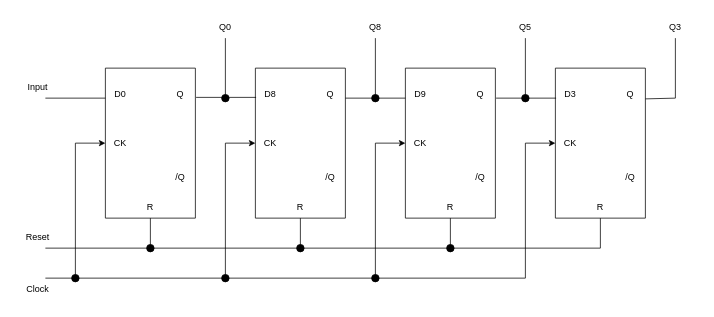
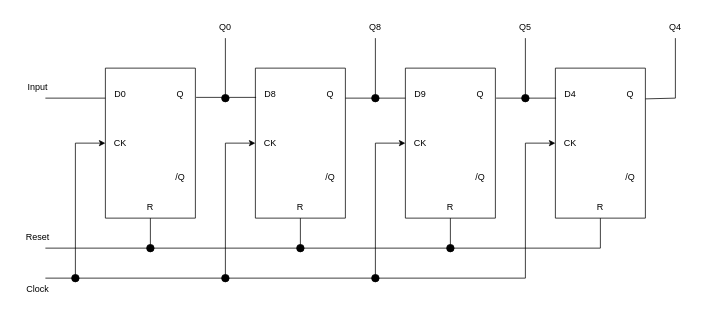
(675, 27) -> (675, 27)
(570, 94) -> (570, 94)
